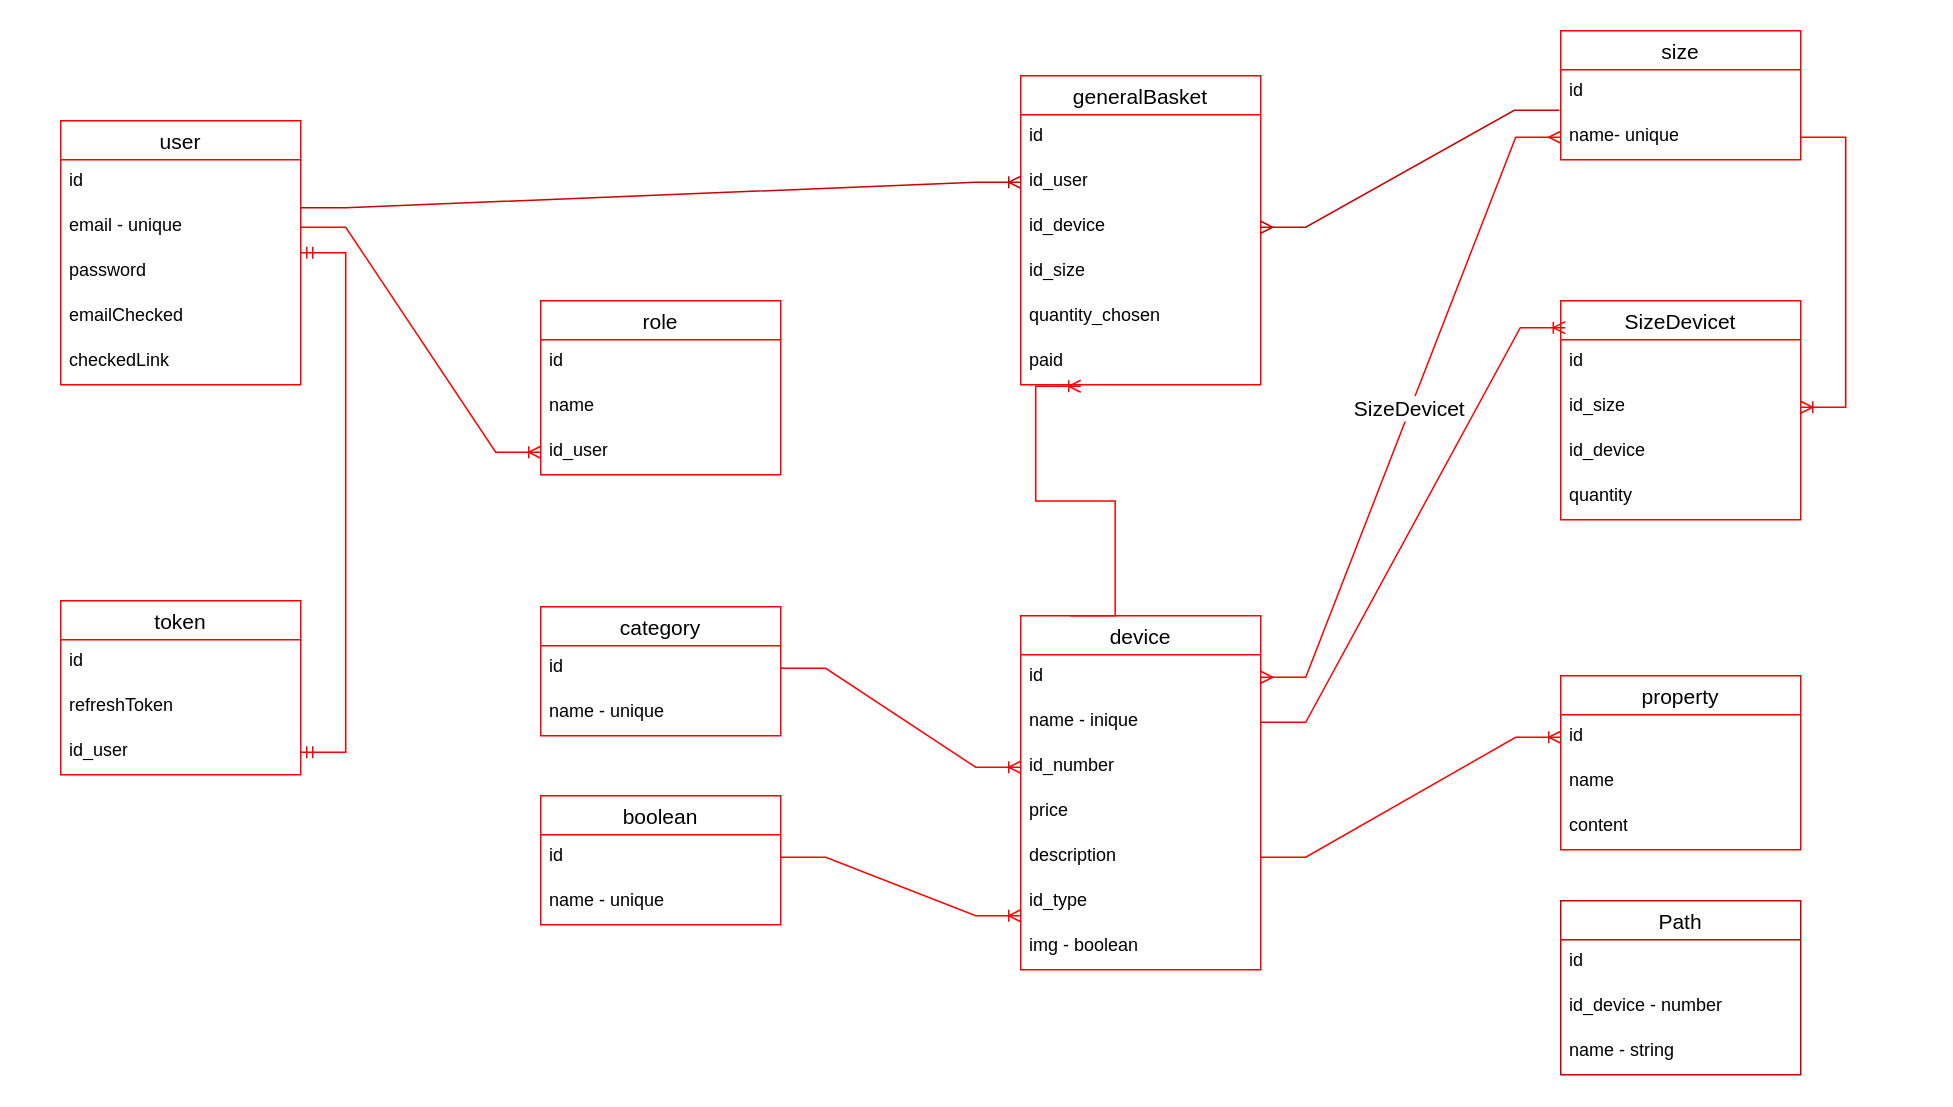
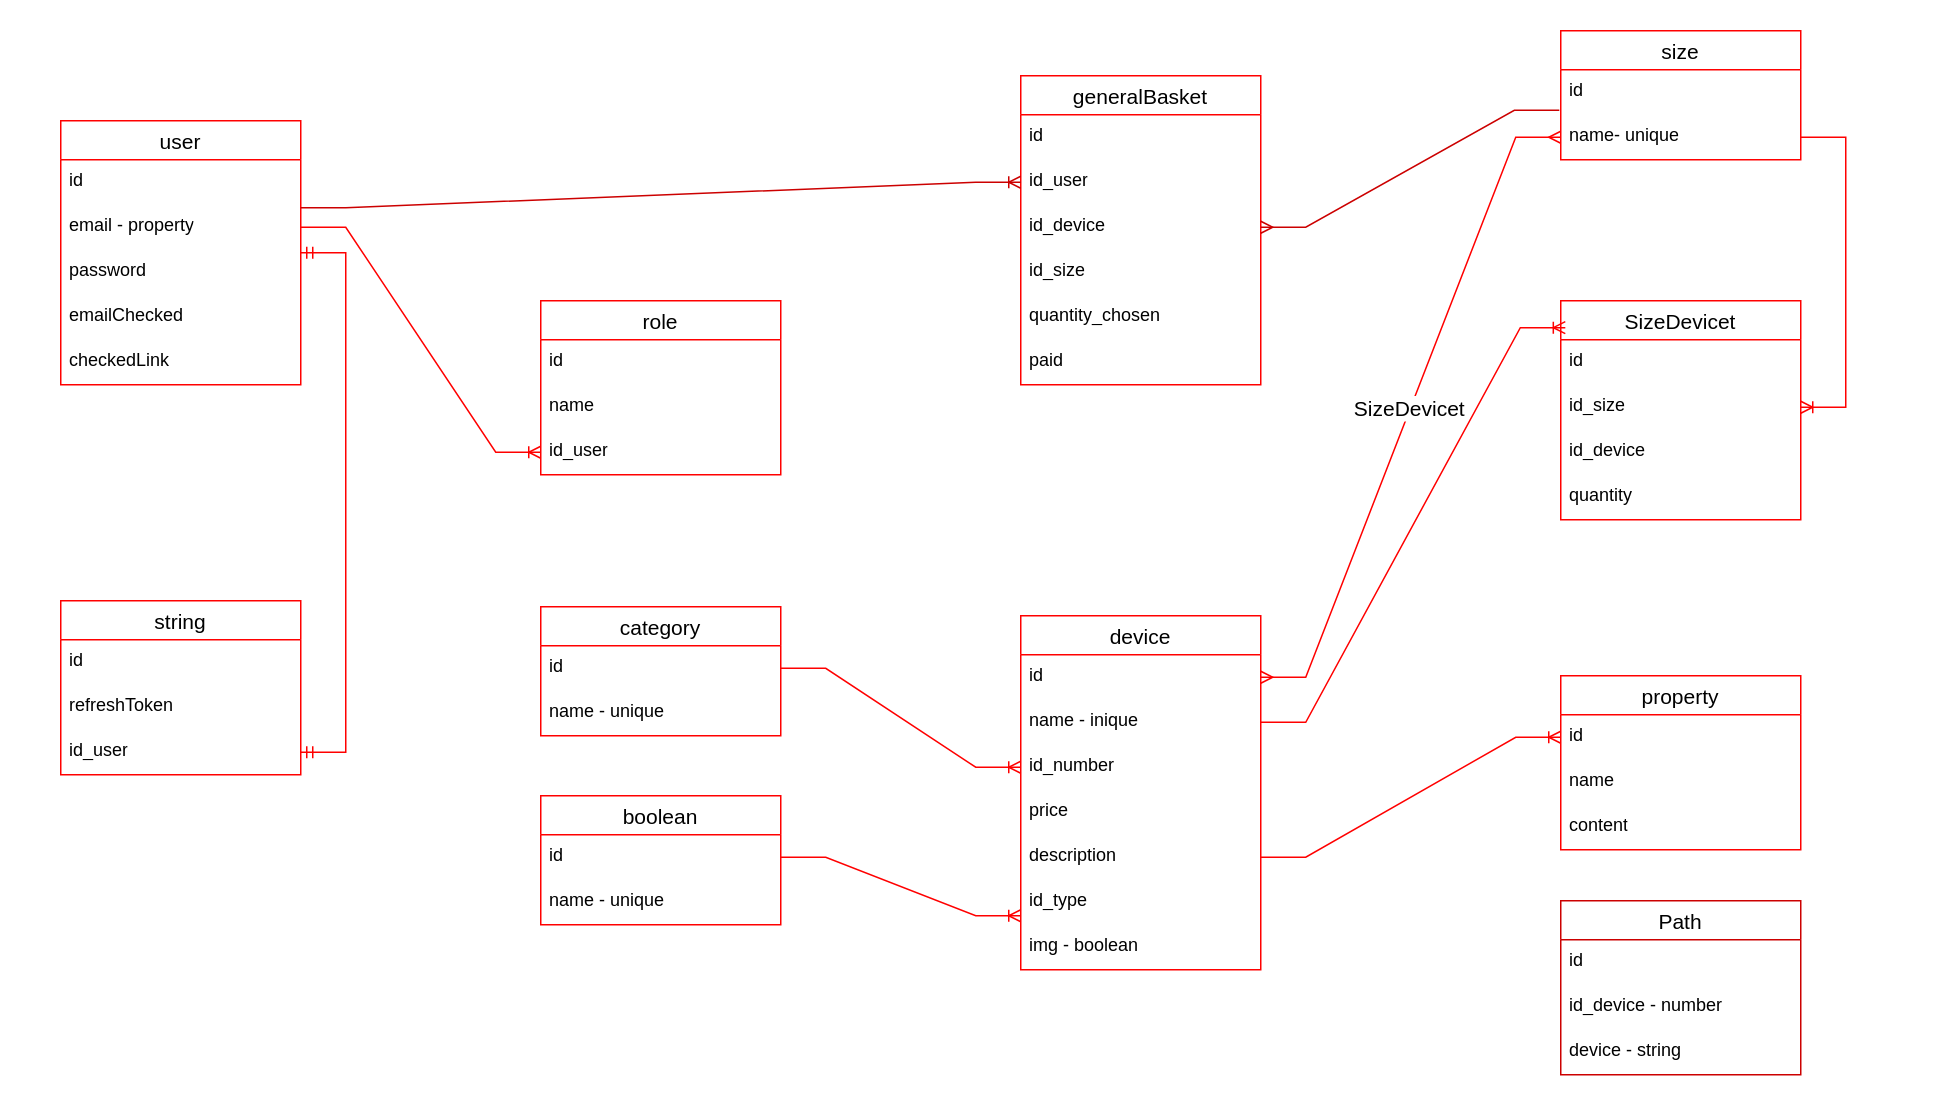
(129, 226) -> (141, 226)
(1078, 501) -> none
(180, 622) -> (180, 622)
(1628, 1051) -> (1636, 1051)
